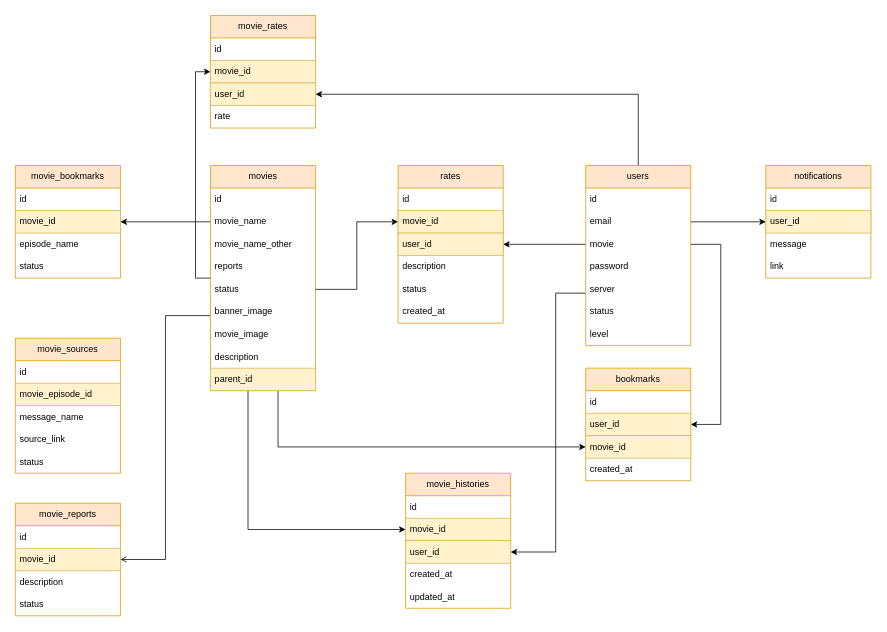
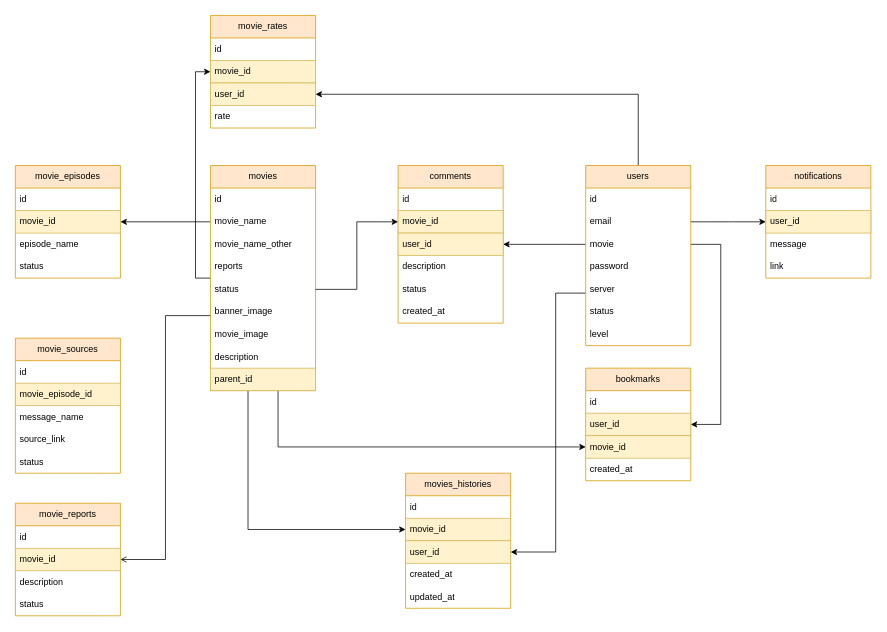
(68, 177) -> (68, 177)
(450, 177) -> (450, 177)
(458, 484) -> (458, 484)
